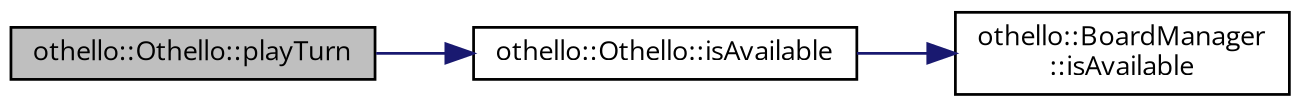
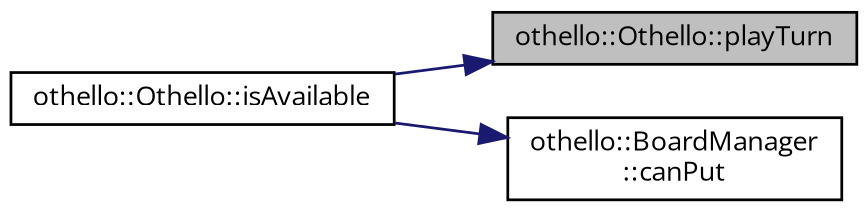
(411, 53) -> (430, 70)
(1122, 53) -> (675, 159)
